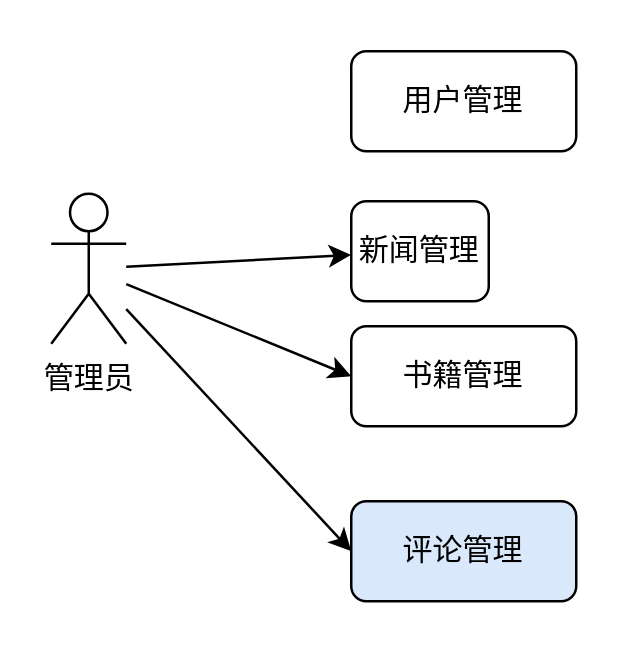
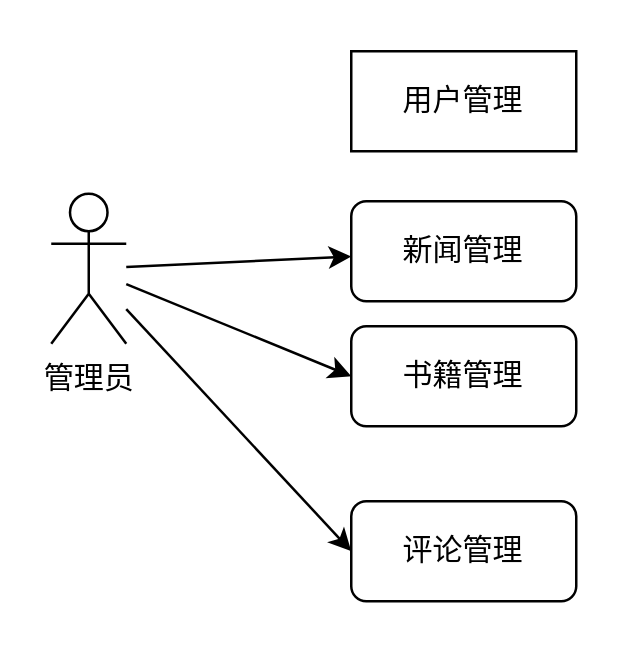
(464, 101) -> (464, 101)
(420, 251) -> (464, 251)
(464, 551) -> (464, 551)
